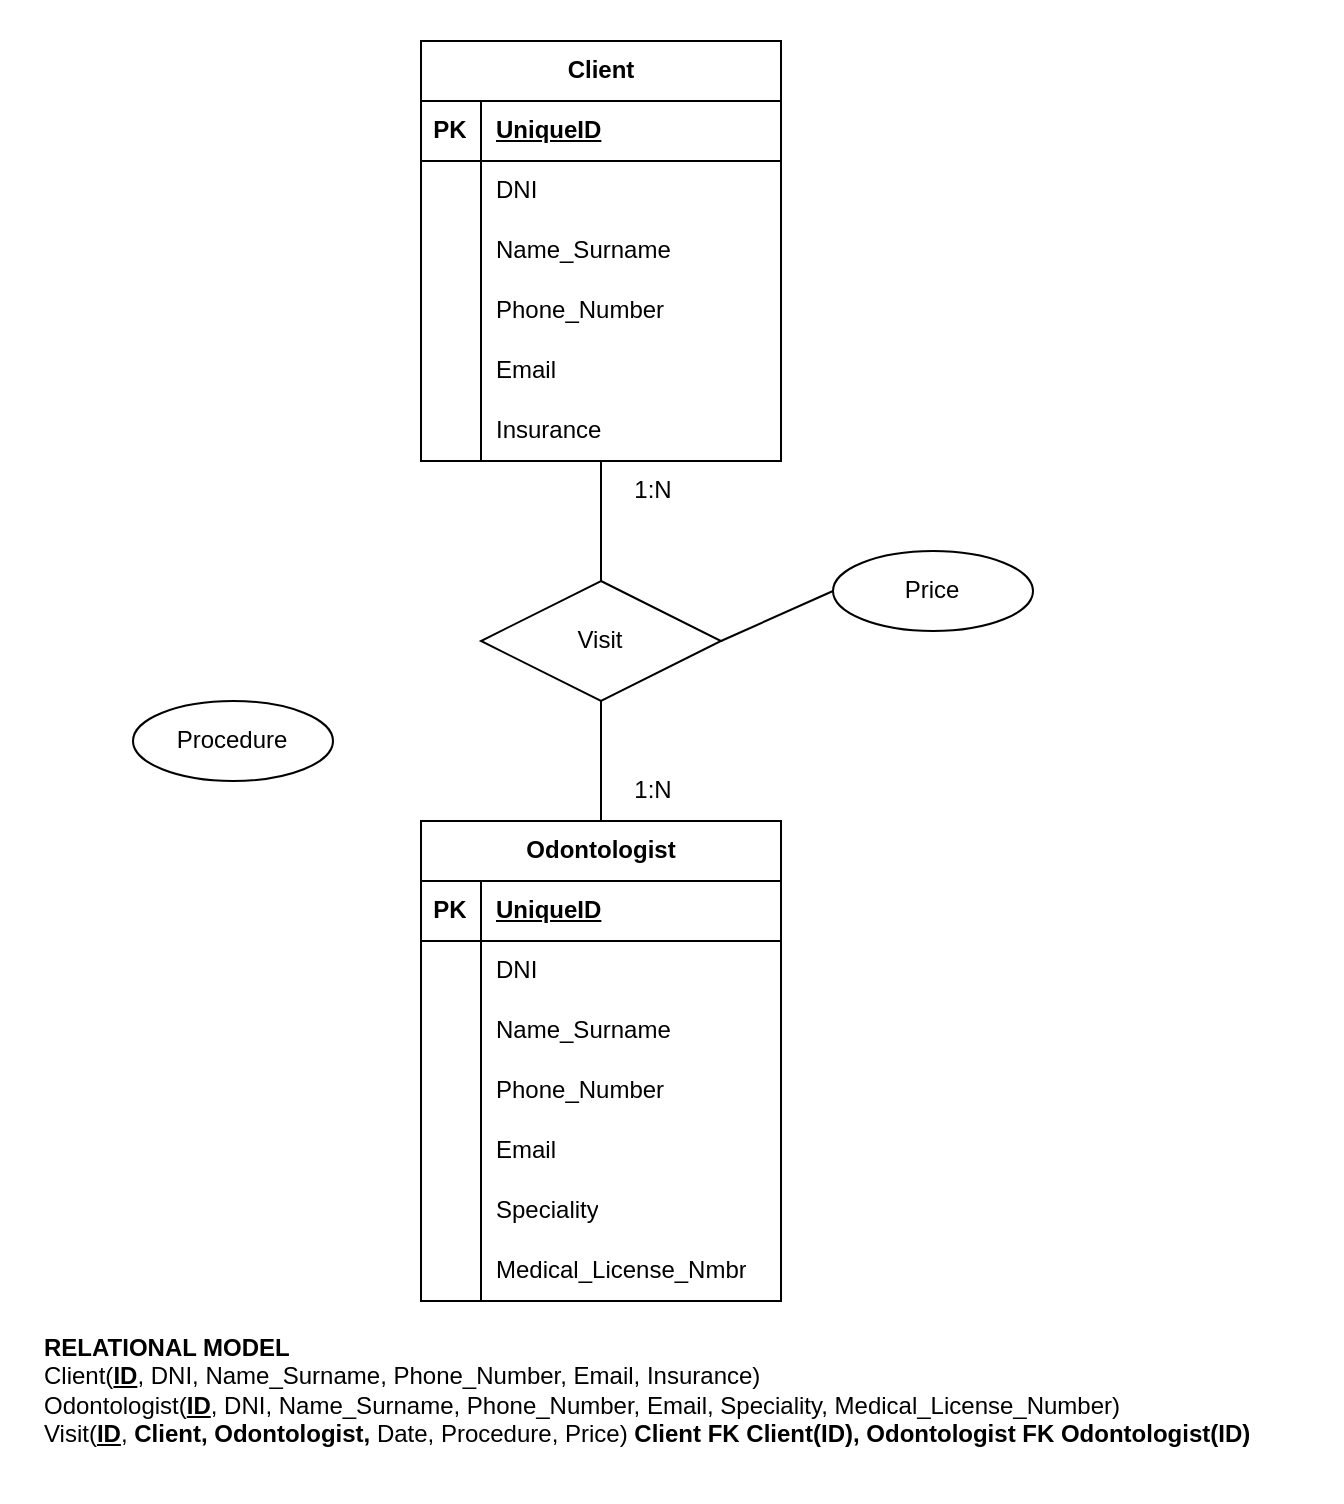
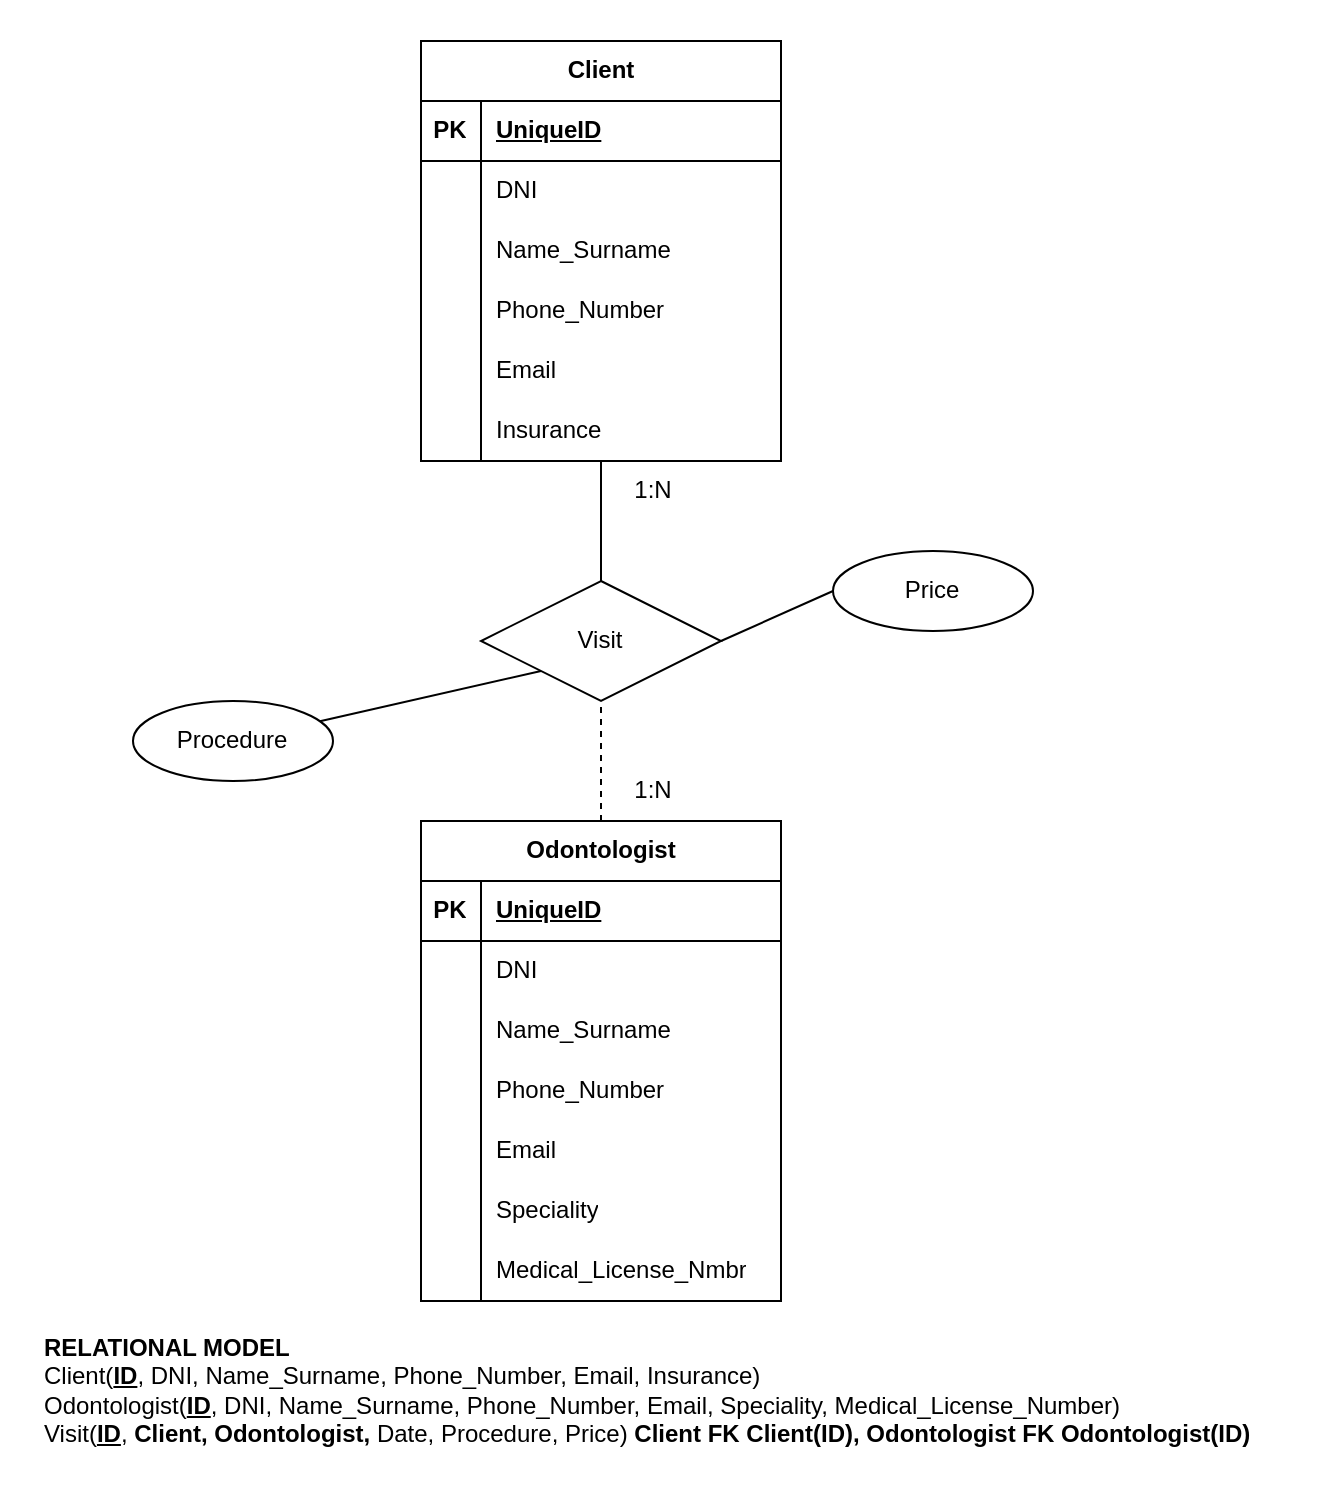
none -> (430, 696)
(601, 759) -> (601, 759)
